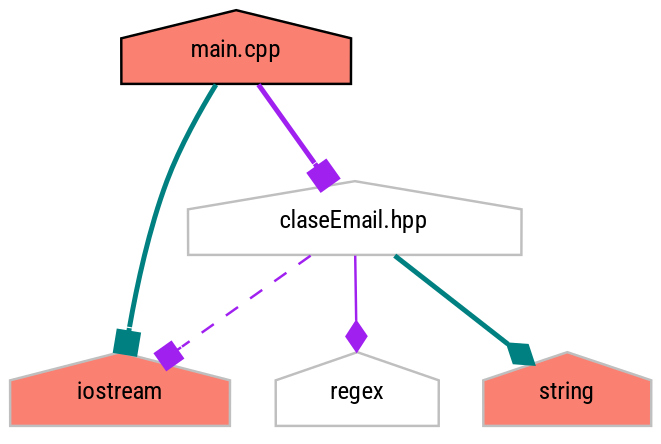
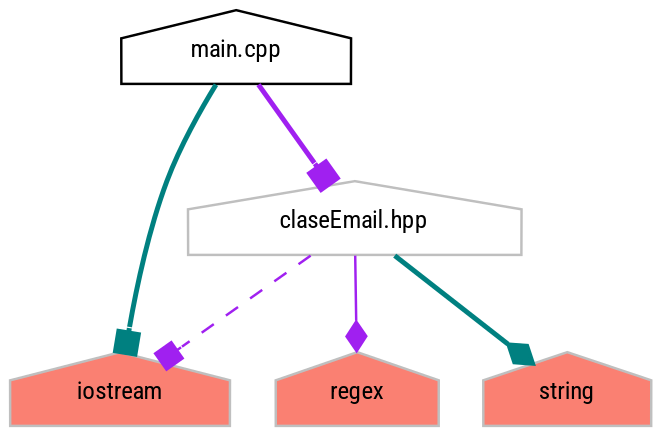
(236, 51) -> (236, 51)
(357, 393) -> (357, 393)
